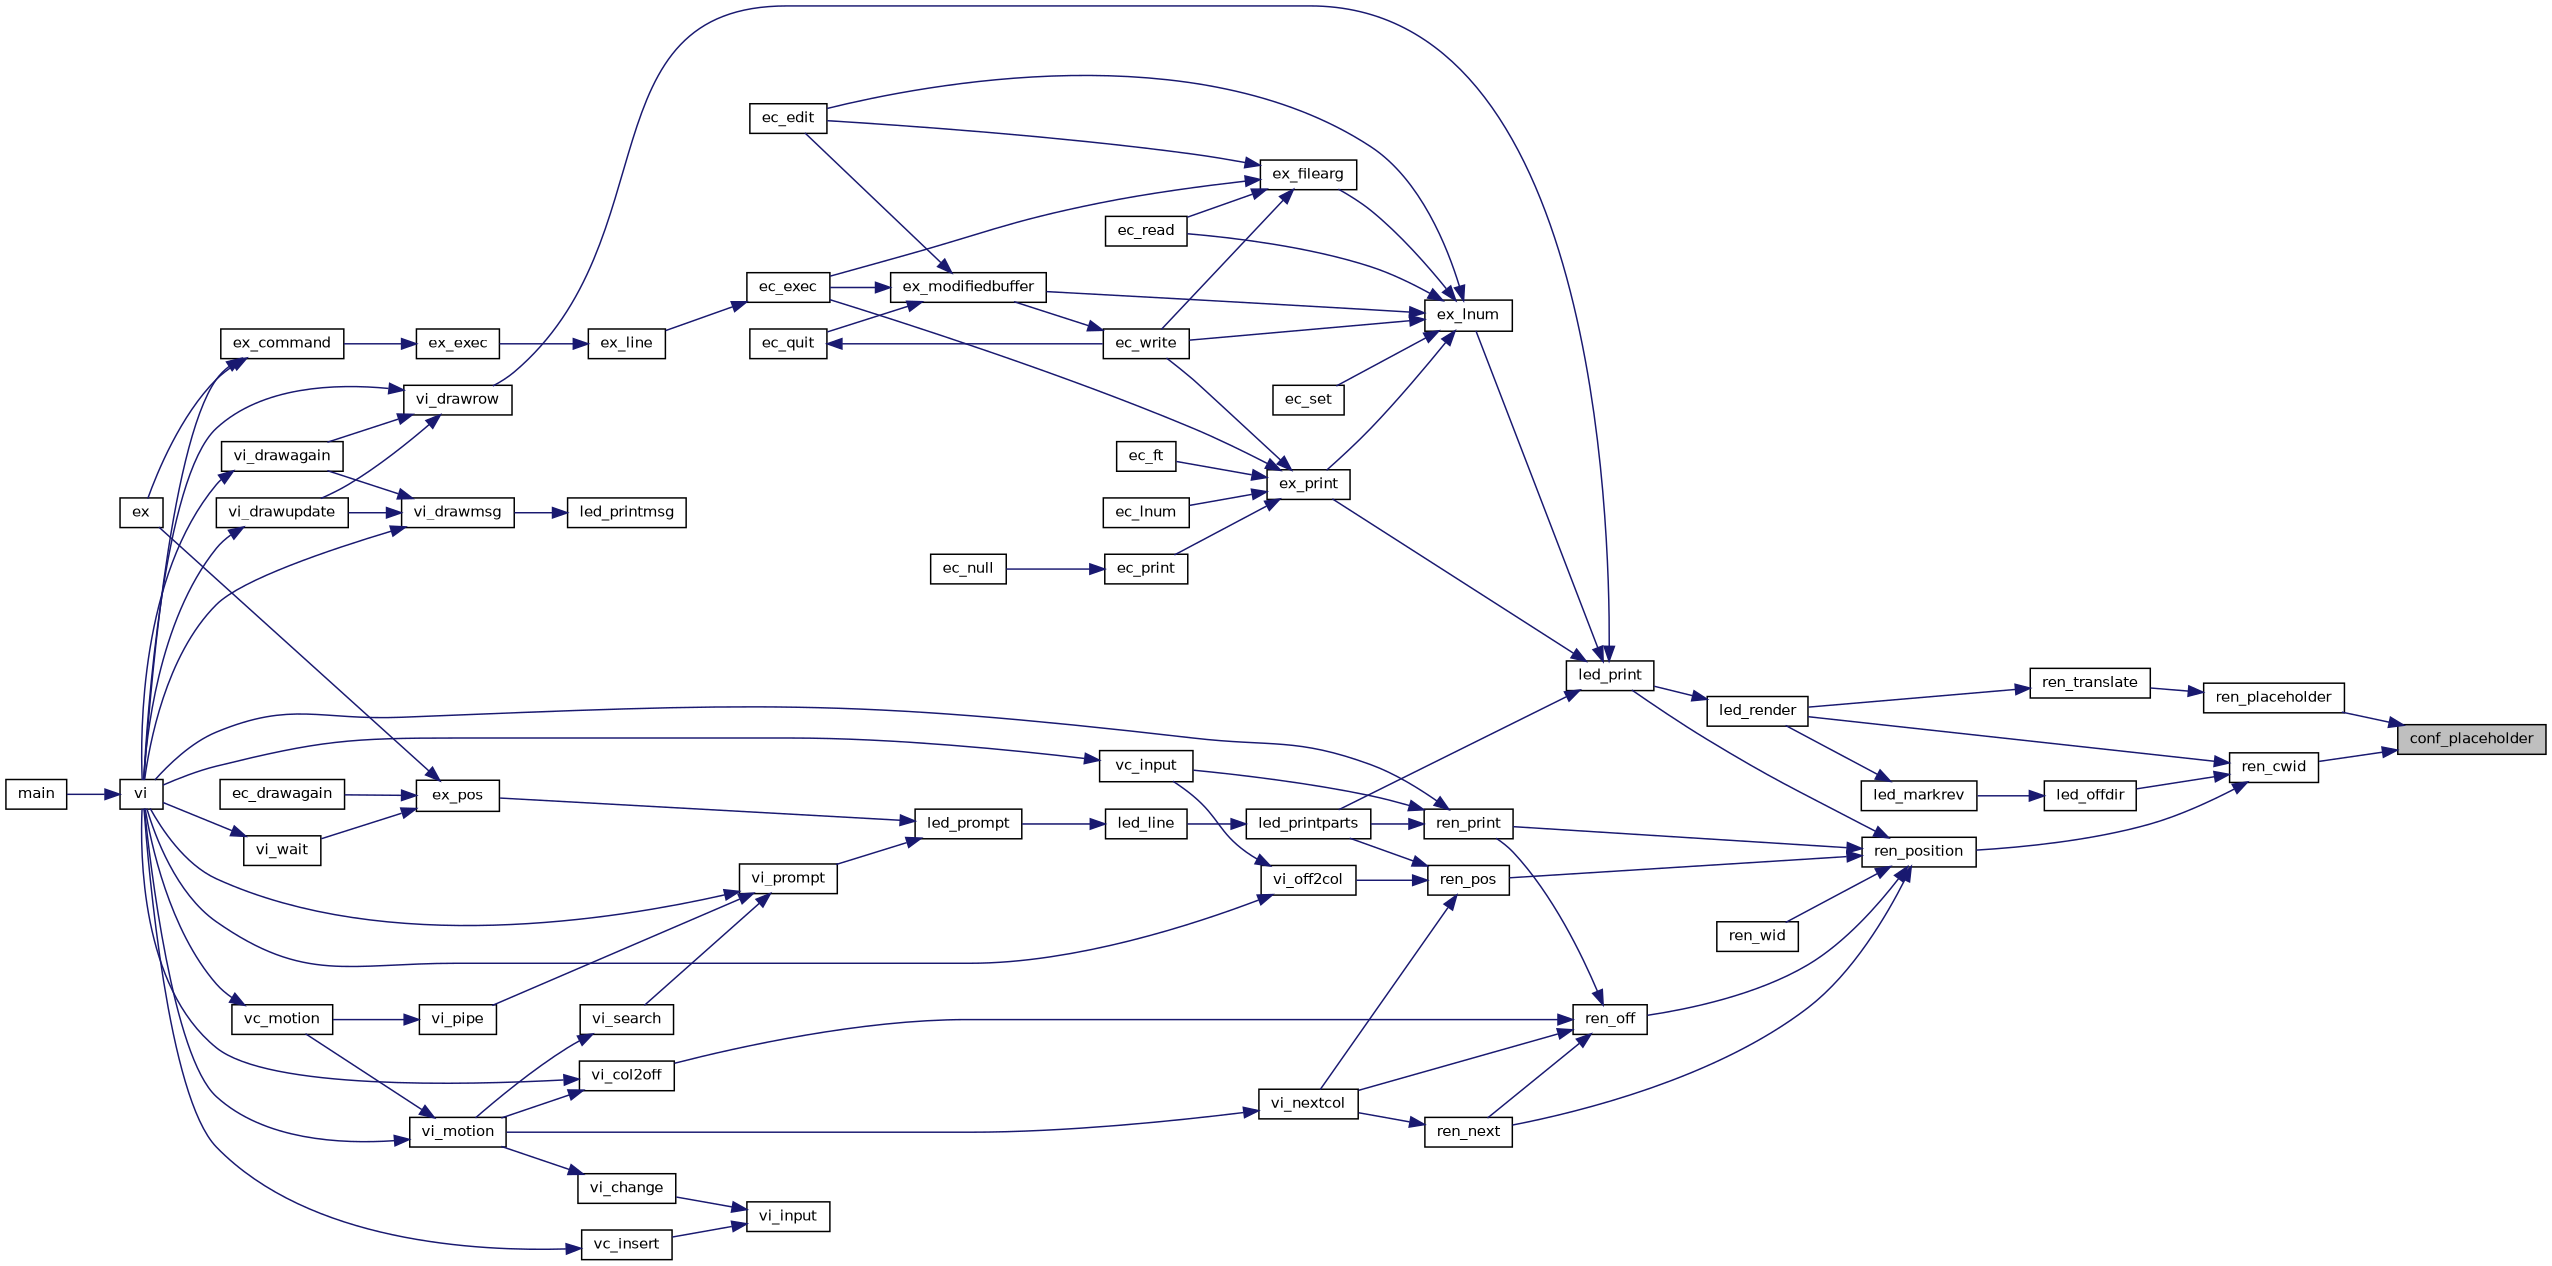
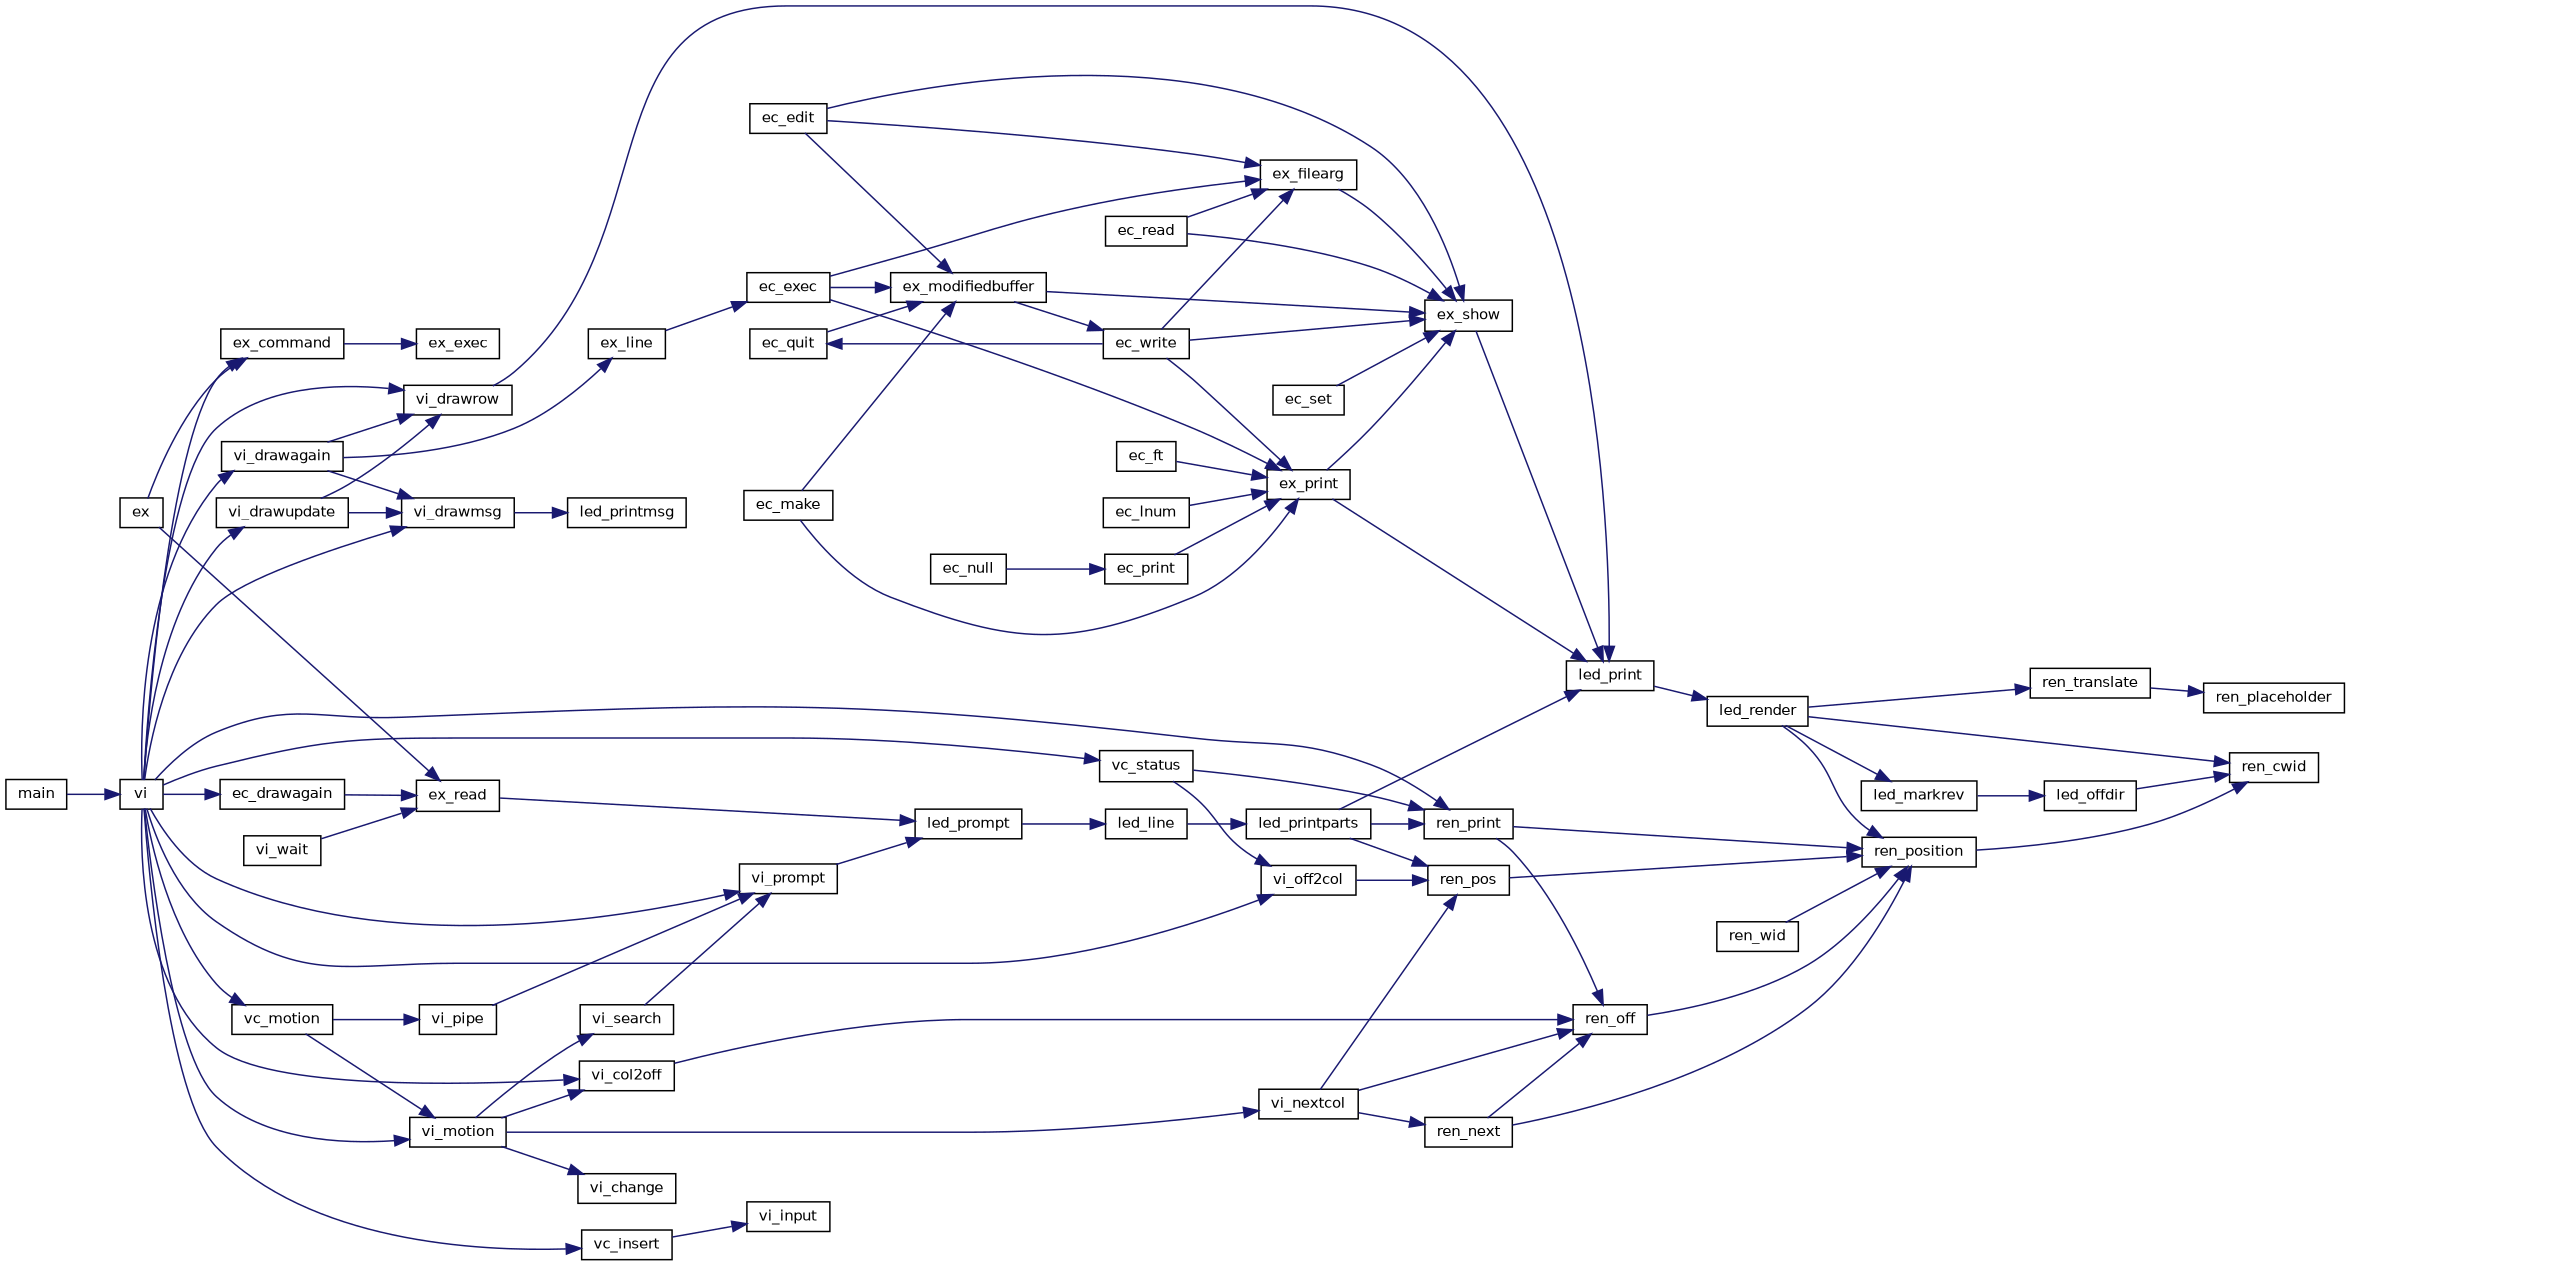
(1469, 316) -> (1469, 316)
(527, 344) -> (482, 439)
none -> (788, 505)
(2472, 739) -> none
(1751, 765) -> (1828, 776)
(1146, 766) -> (1146, 766)
(458, 796) -> (458, 796)
(198, 817) -> (184, 794)
(704, 1202) -> none
